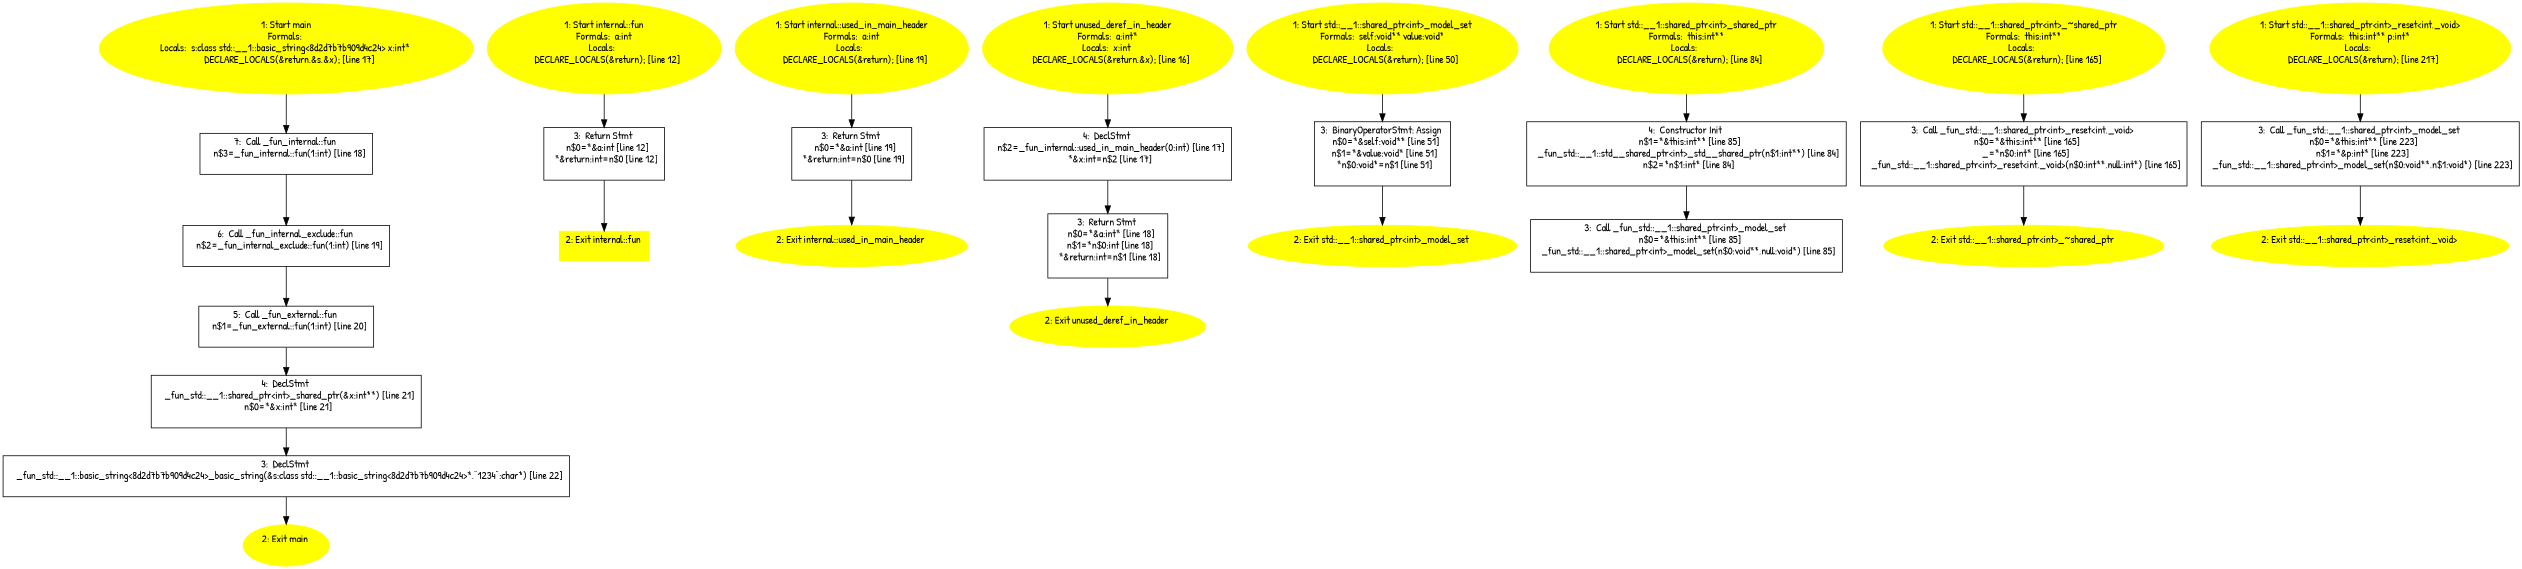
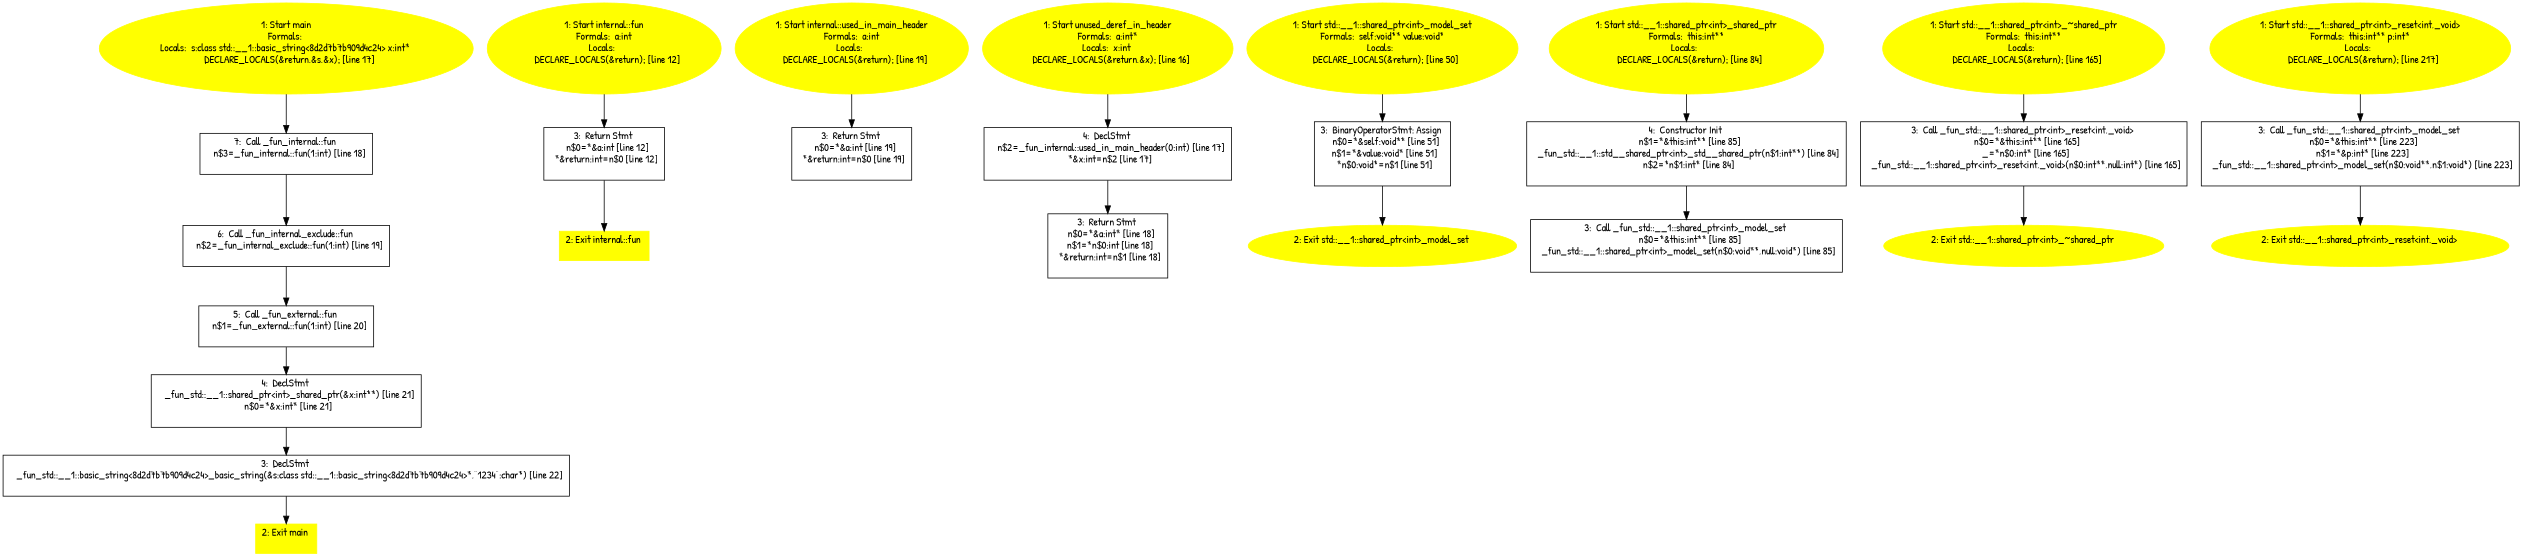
(852, 246) -> none
(1108, 327) -> none
(286, 545) -> (286, 539)
